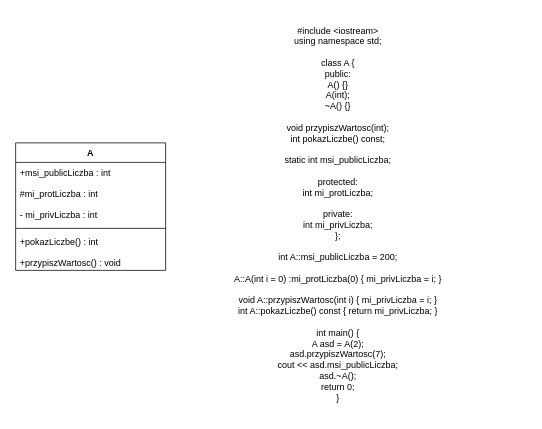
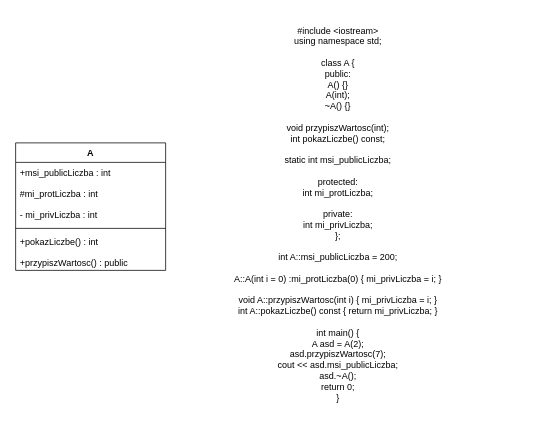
(64, 242) -> (64, 242)
